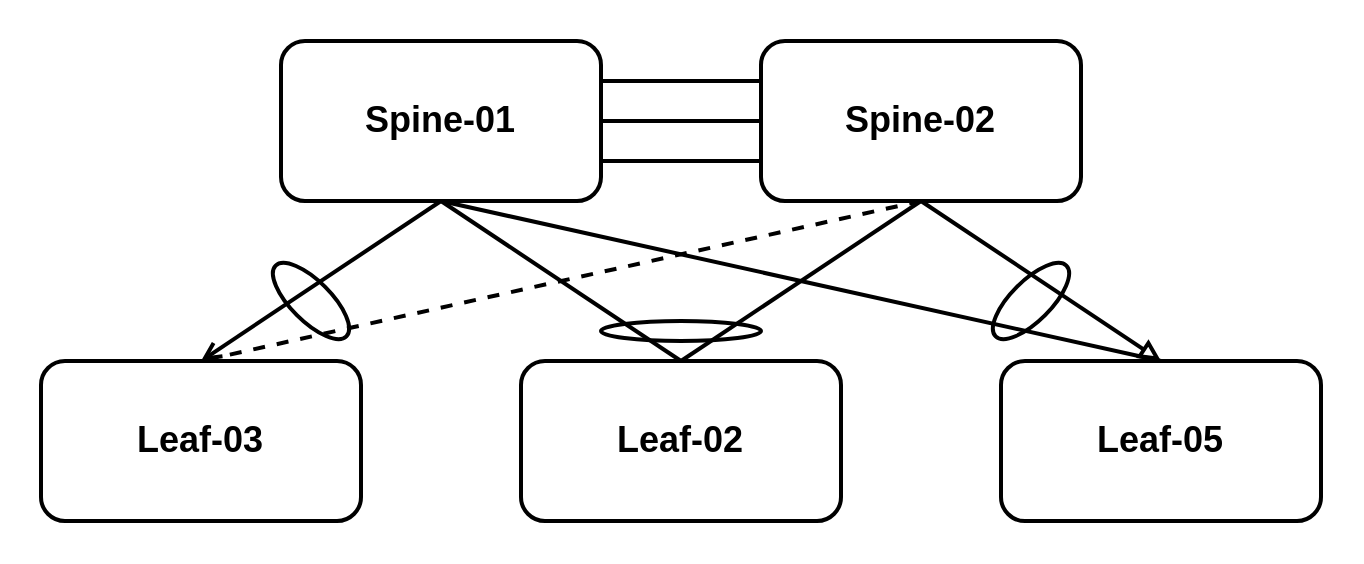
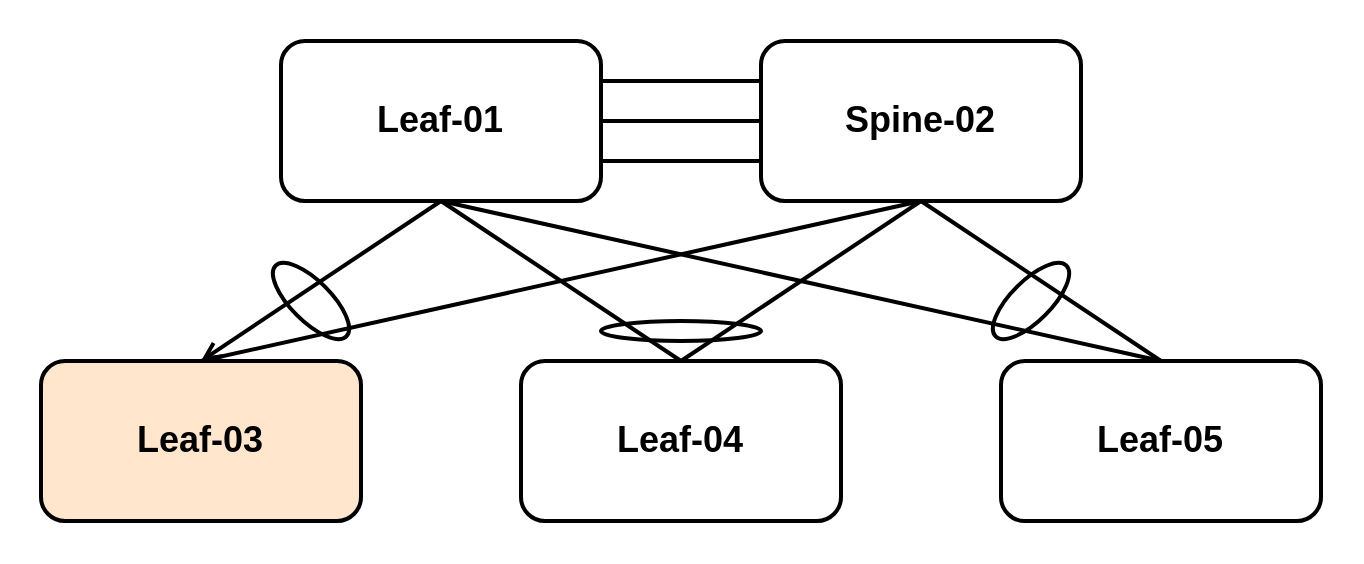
(441, 121) -> (441, 121)
(857, 215) -> (857, 215)
(1143, 349) -> (1149, 353)
(201, 441) -> (201, 441)
(681, 441) -> (681, 441)
